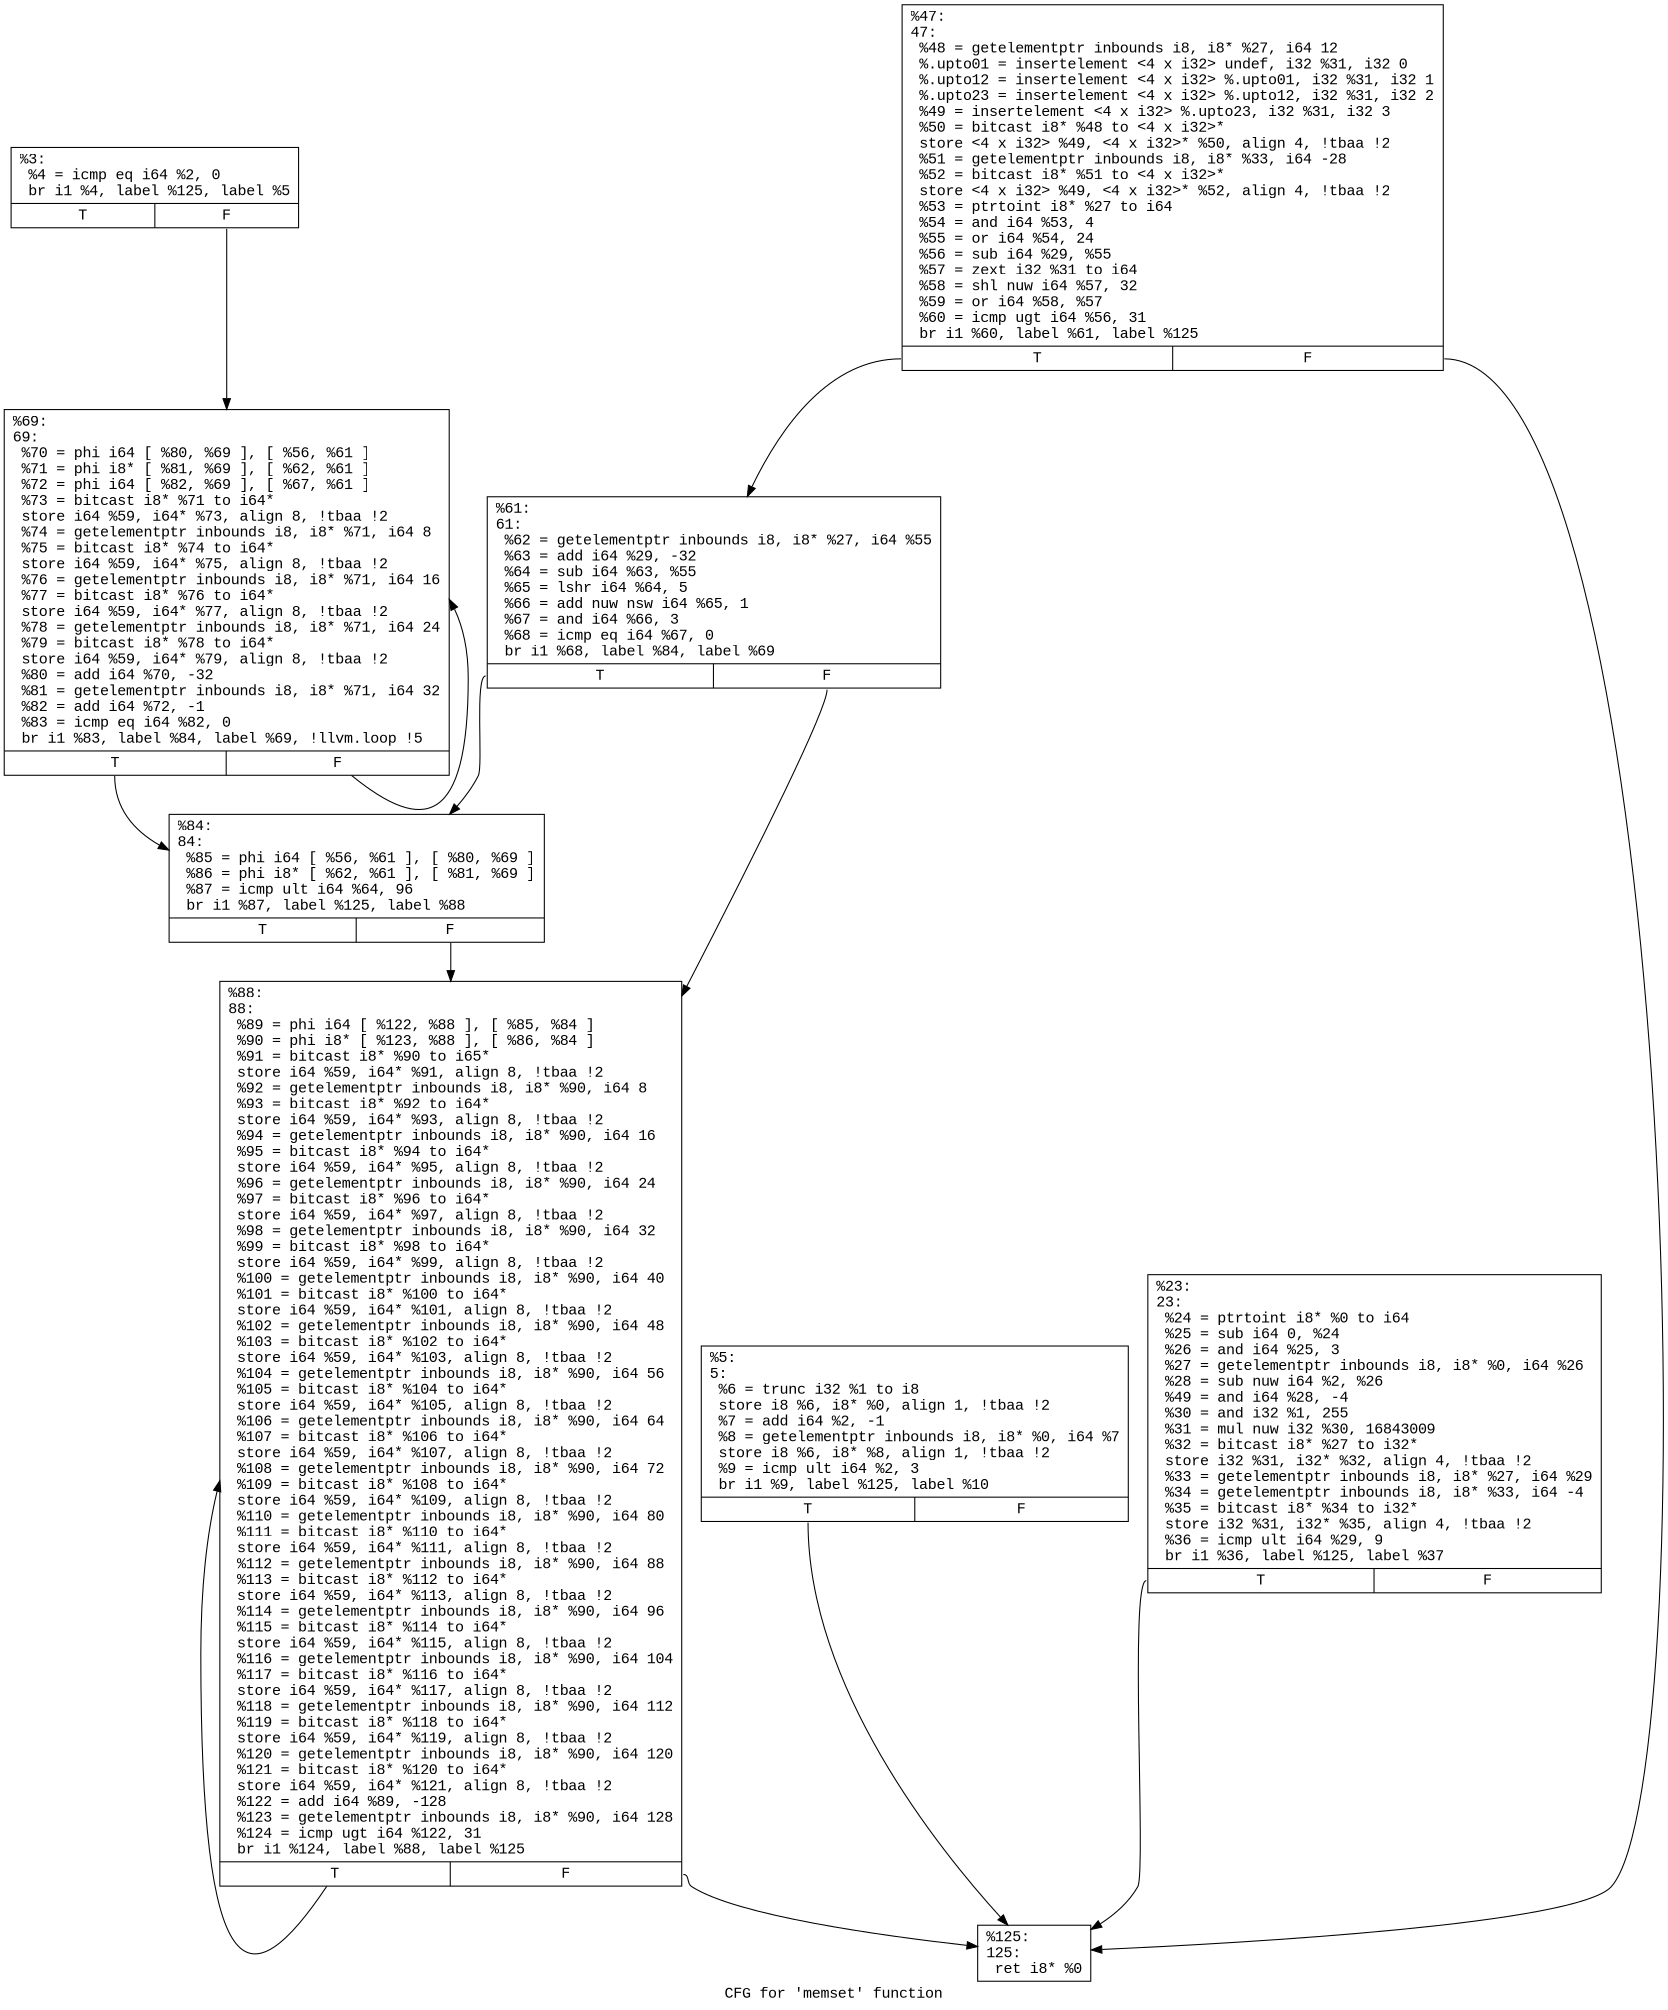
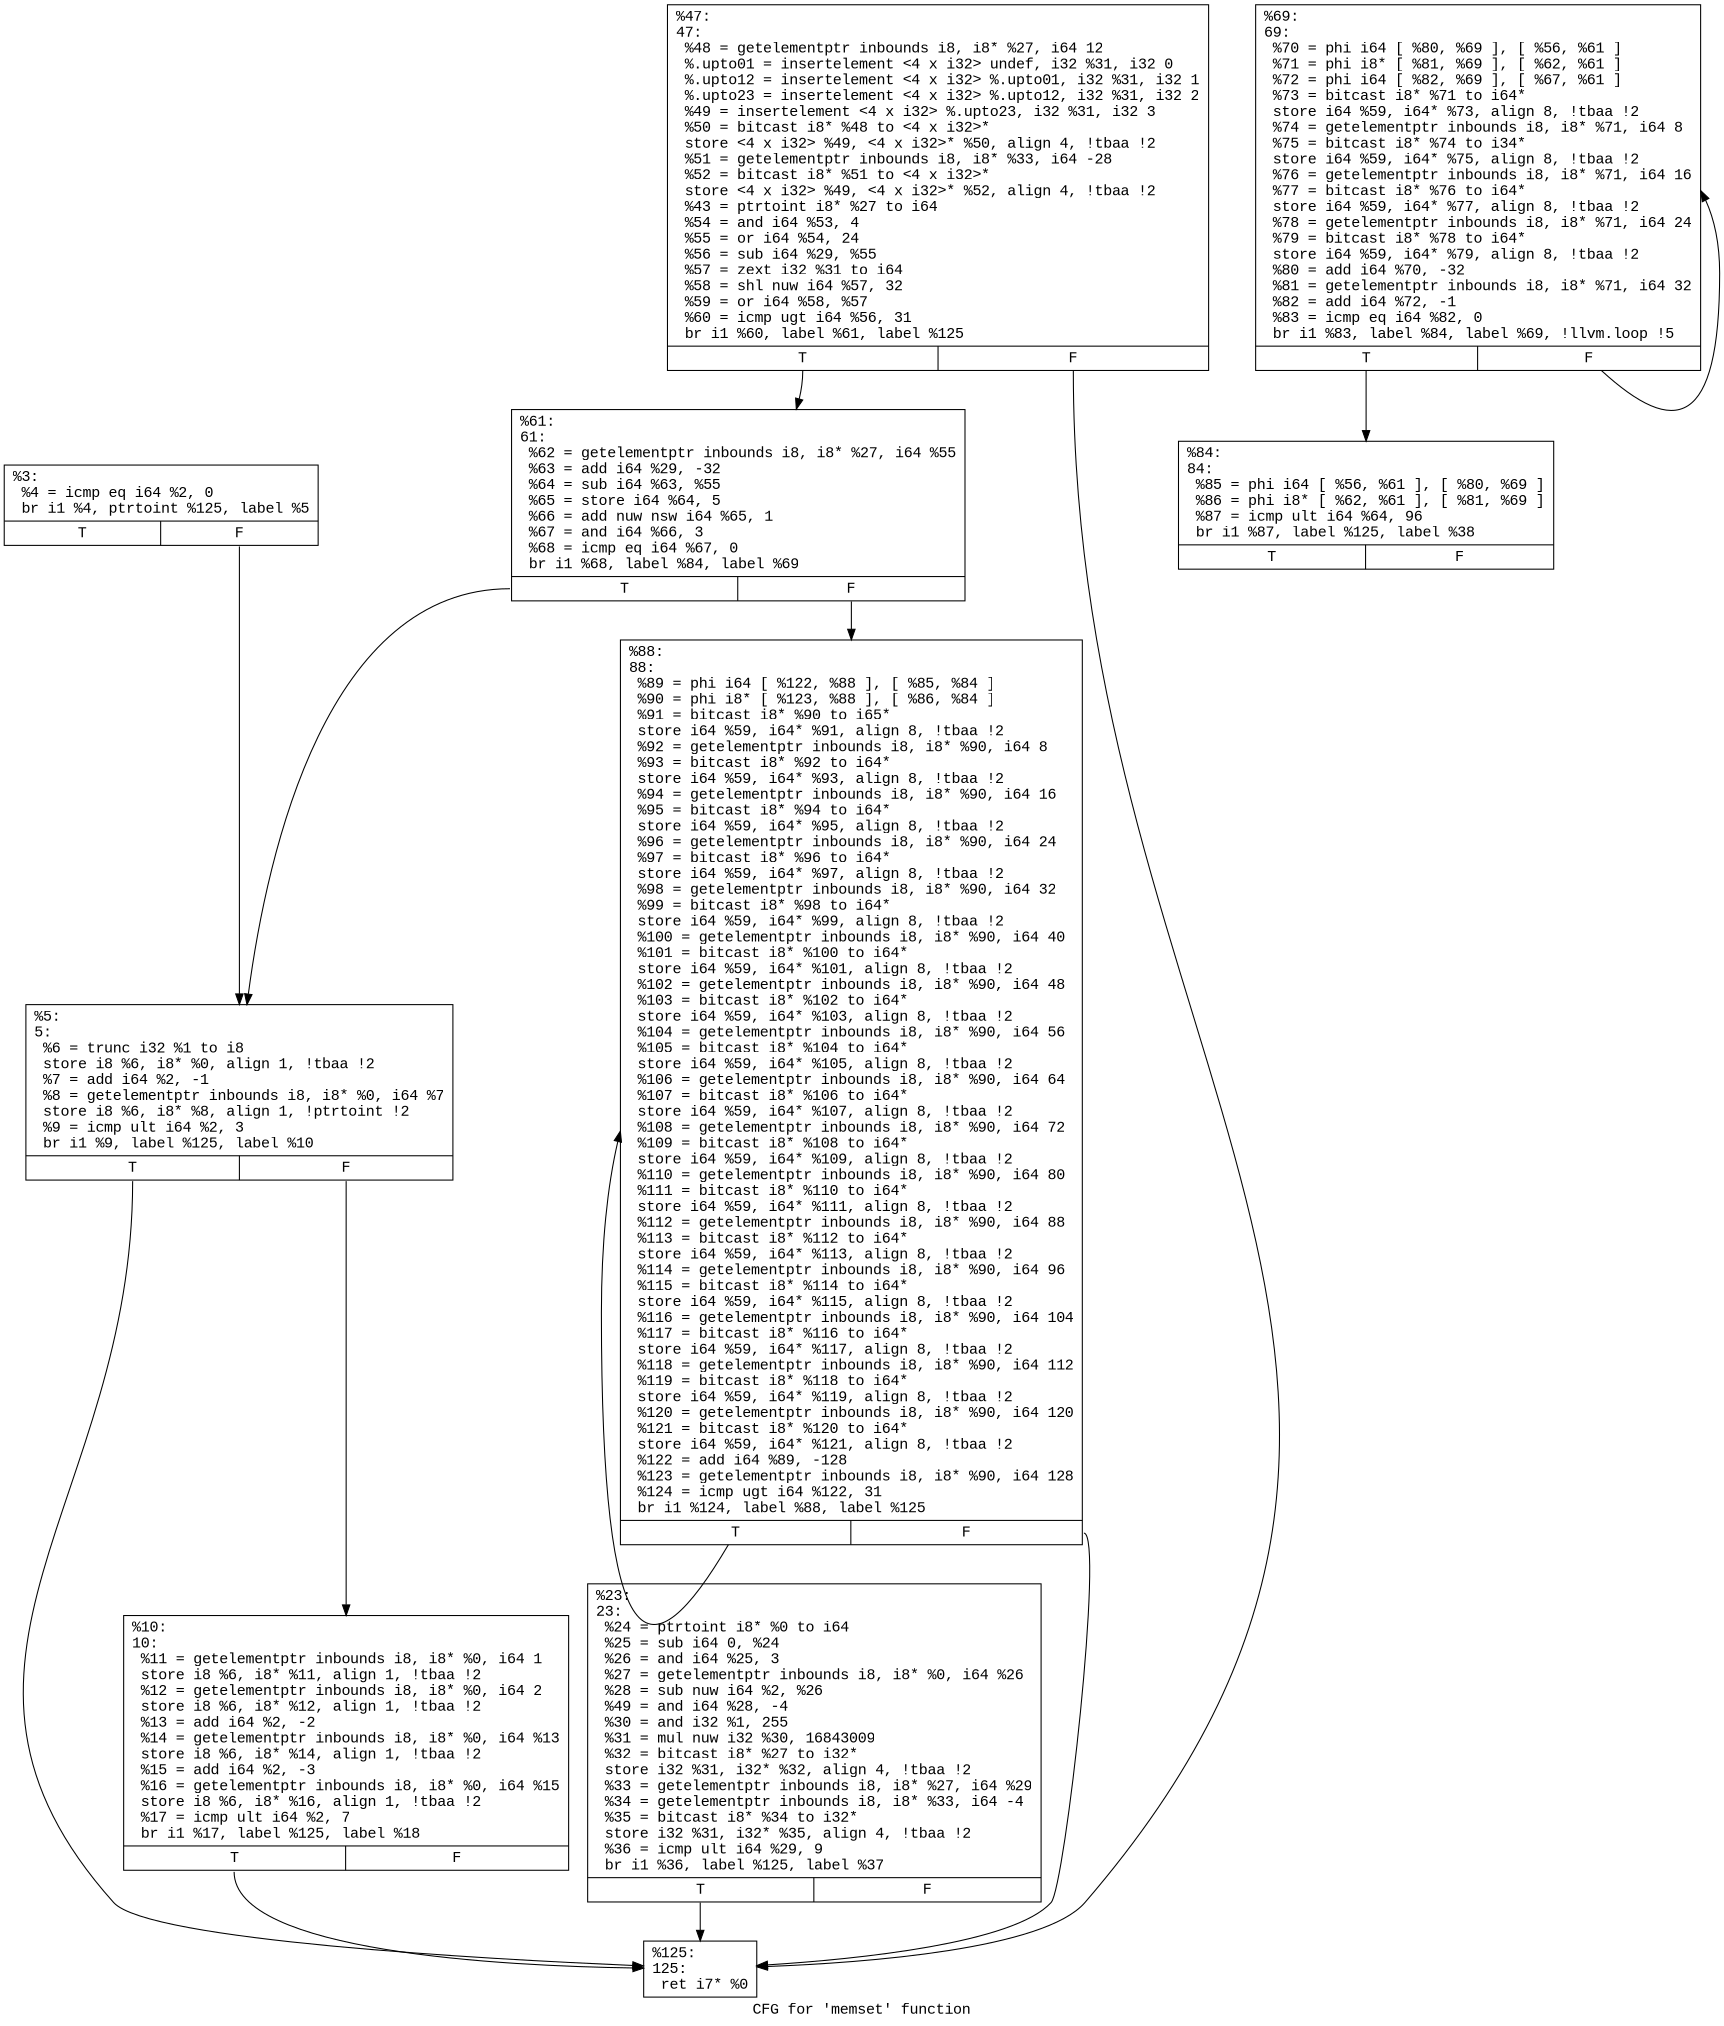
(155, 191) -> (161, 508)
(1042, 207) -> (807, 207)
(227, 314) -> (239, 770)
(144, 548) -> (1395, 143)
(592, 588) -> (620, 500)
(480, 744) -> (316, 742)
(322, 905) -> (1331, 532)
(451, 957) -> none
(880, 1453) -> (222, 1111)
none -> (346, 1743)
(1034, 1969) -> (700, 1984)
